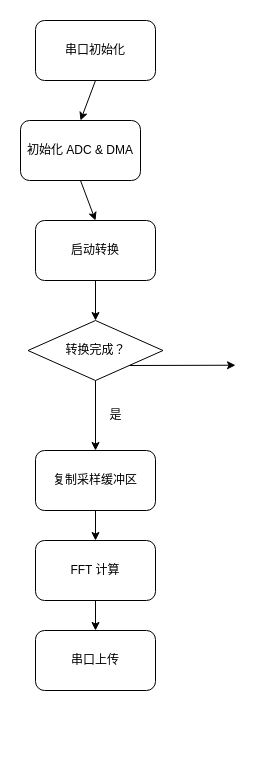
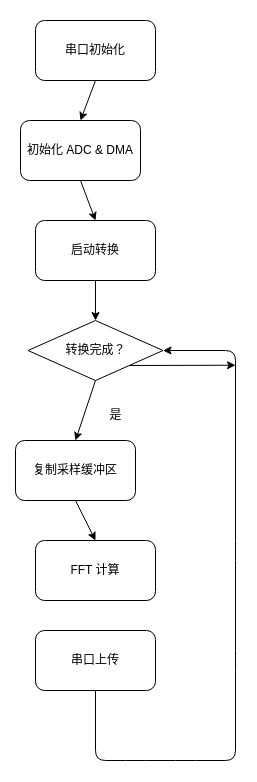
(96, 481) -> (76, 471)
(96, 612) -> none
none -> (236, 623)
